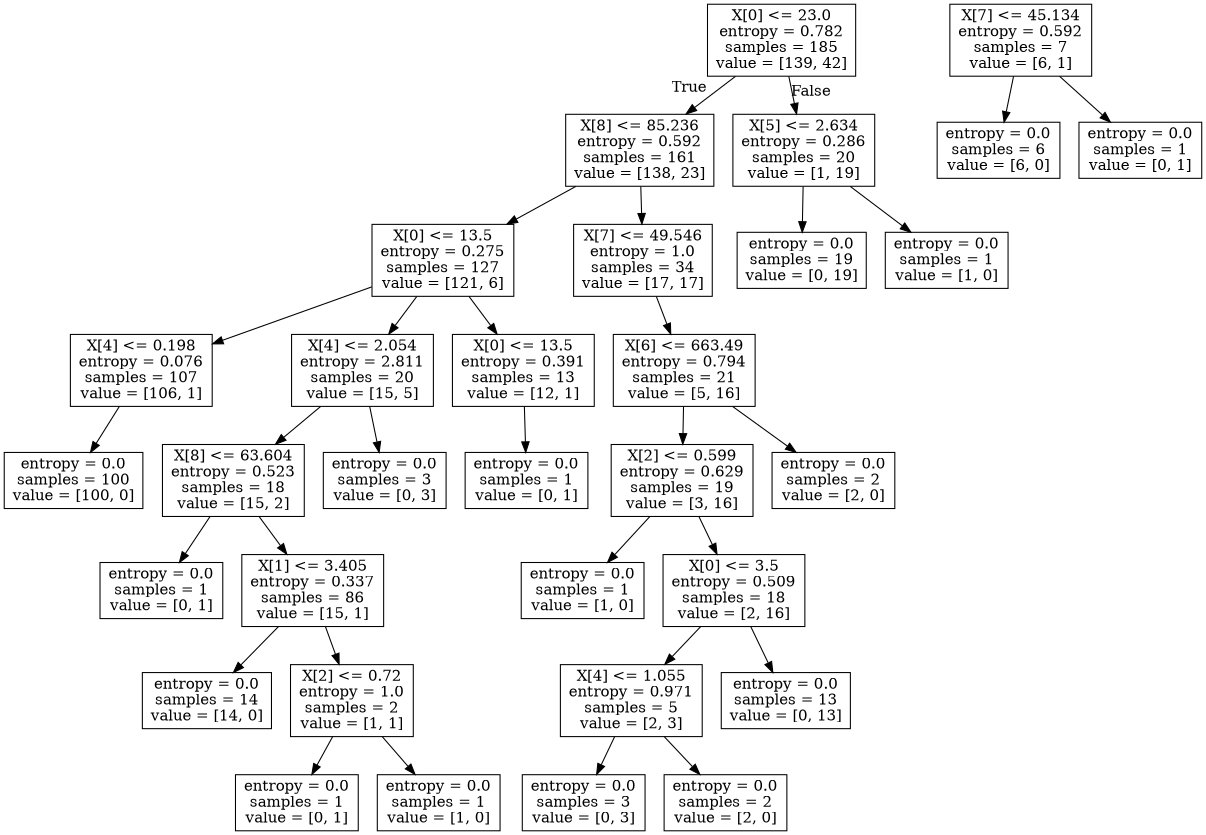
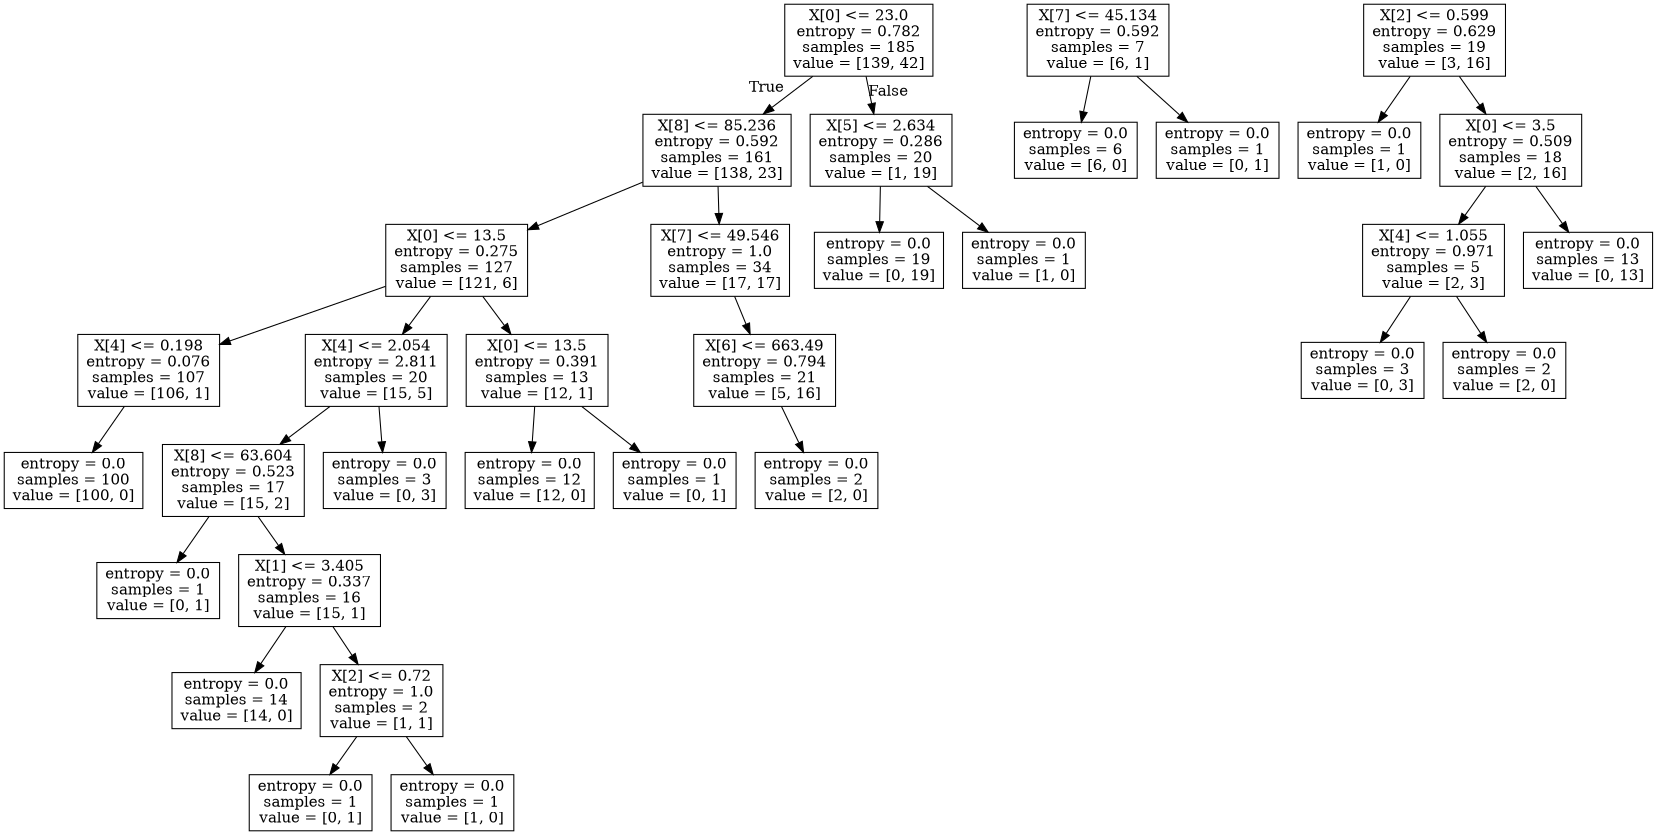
(683, 420) -> none
(233, 480) -> (233, 480)
none -> (530, 480)
(313, 591) -> (310, 591)
